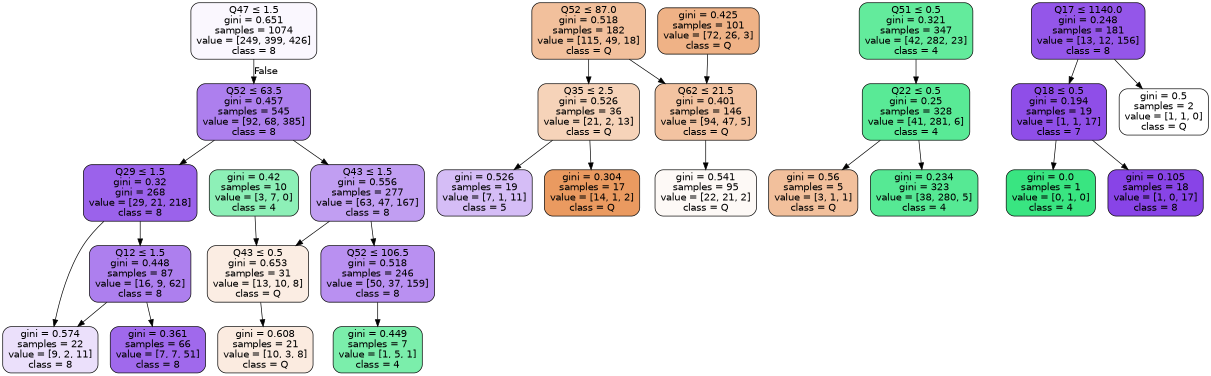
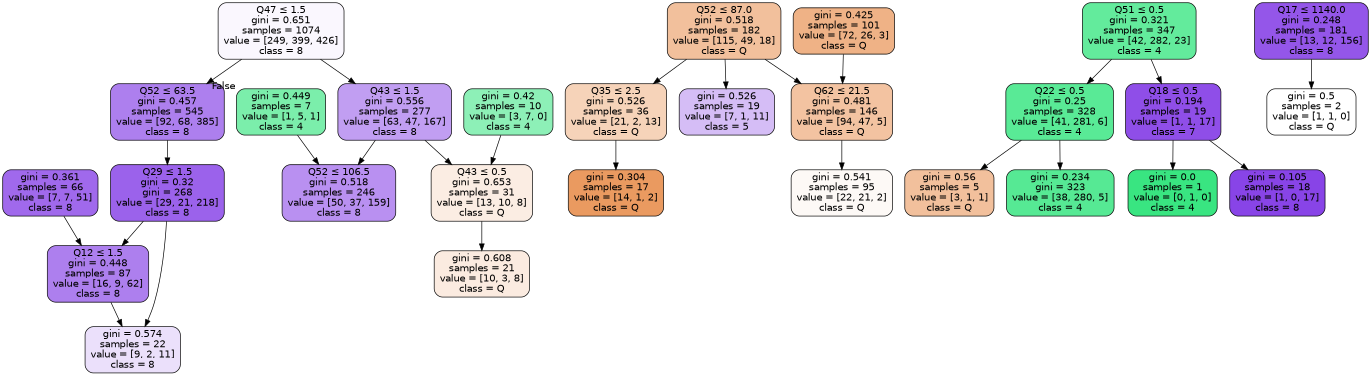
(1075, 68) -> (1155, 68)
(706, 101) -> (842, 101)
(308, 150) -> (335, 70)
(536, 153) -> (725, 71)
(149, 311) -> (71, 228)
(378, 311) -> (306, 147)
